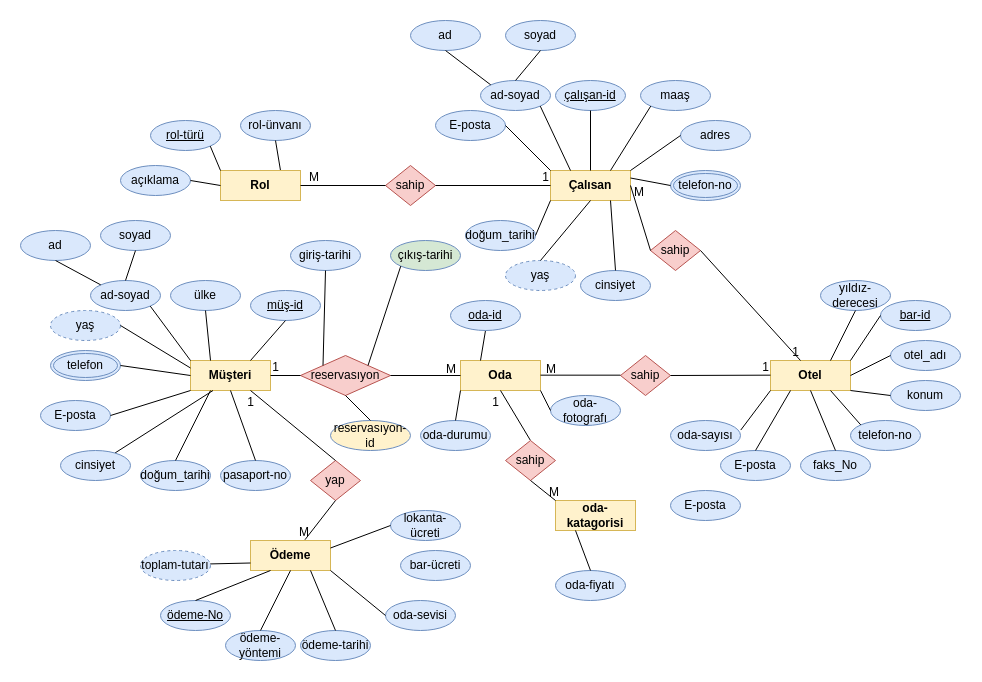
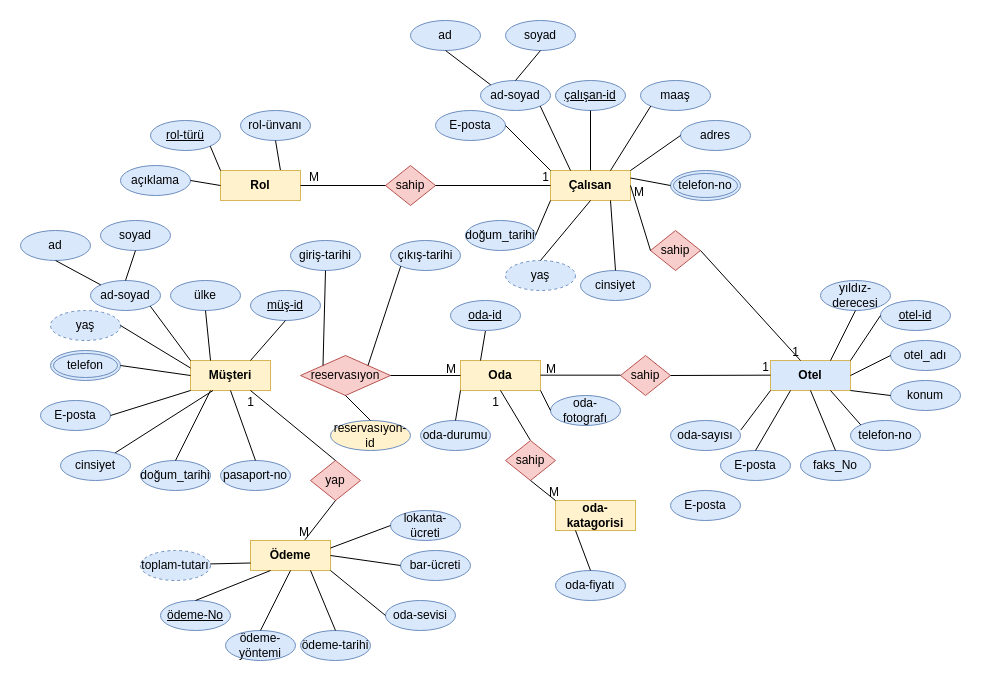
(426, 256) -> (426, 256)
(916, 316) -> (916, 316)
(286, 376) -> none
(811, 376) -> (811, 376)
none -> (366, 561)
